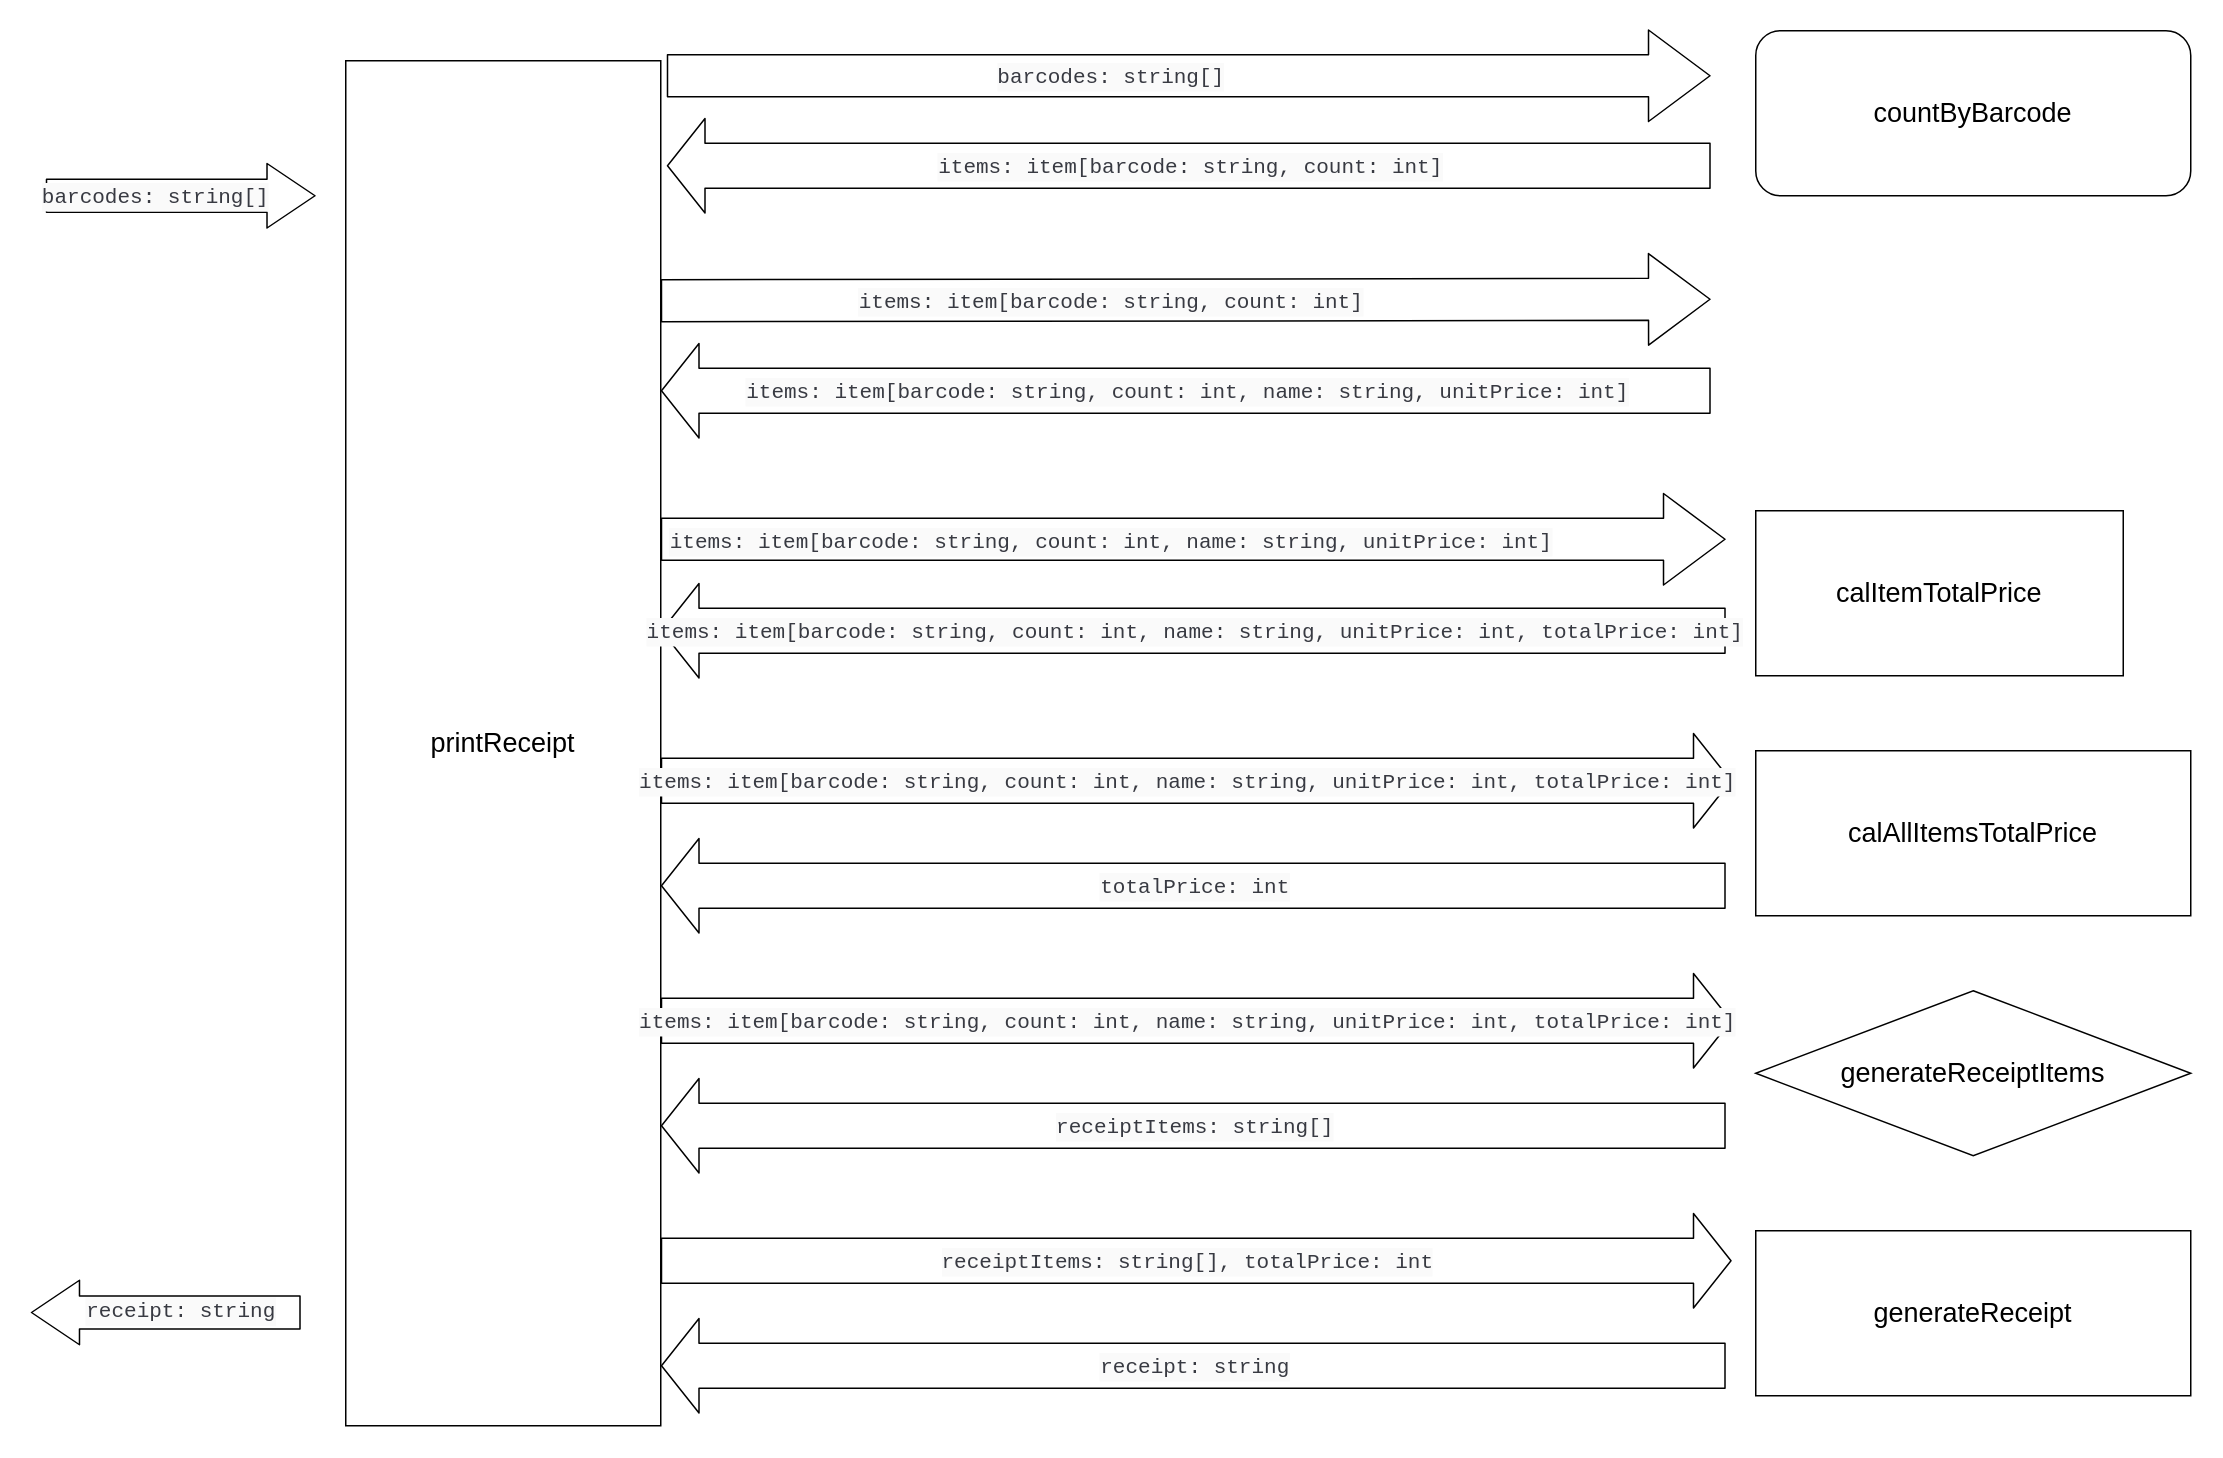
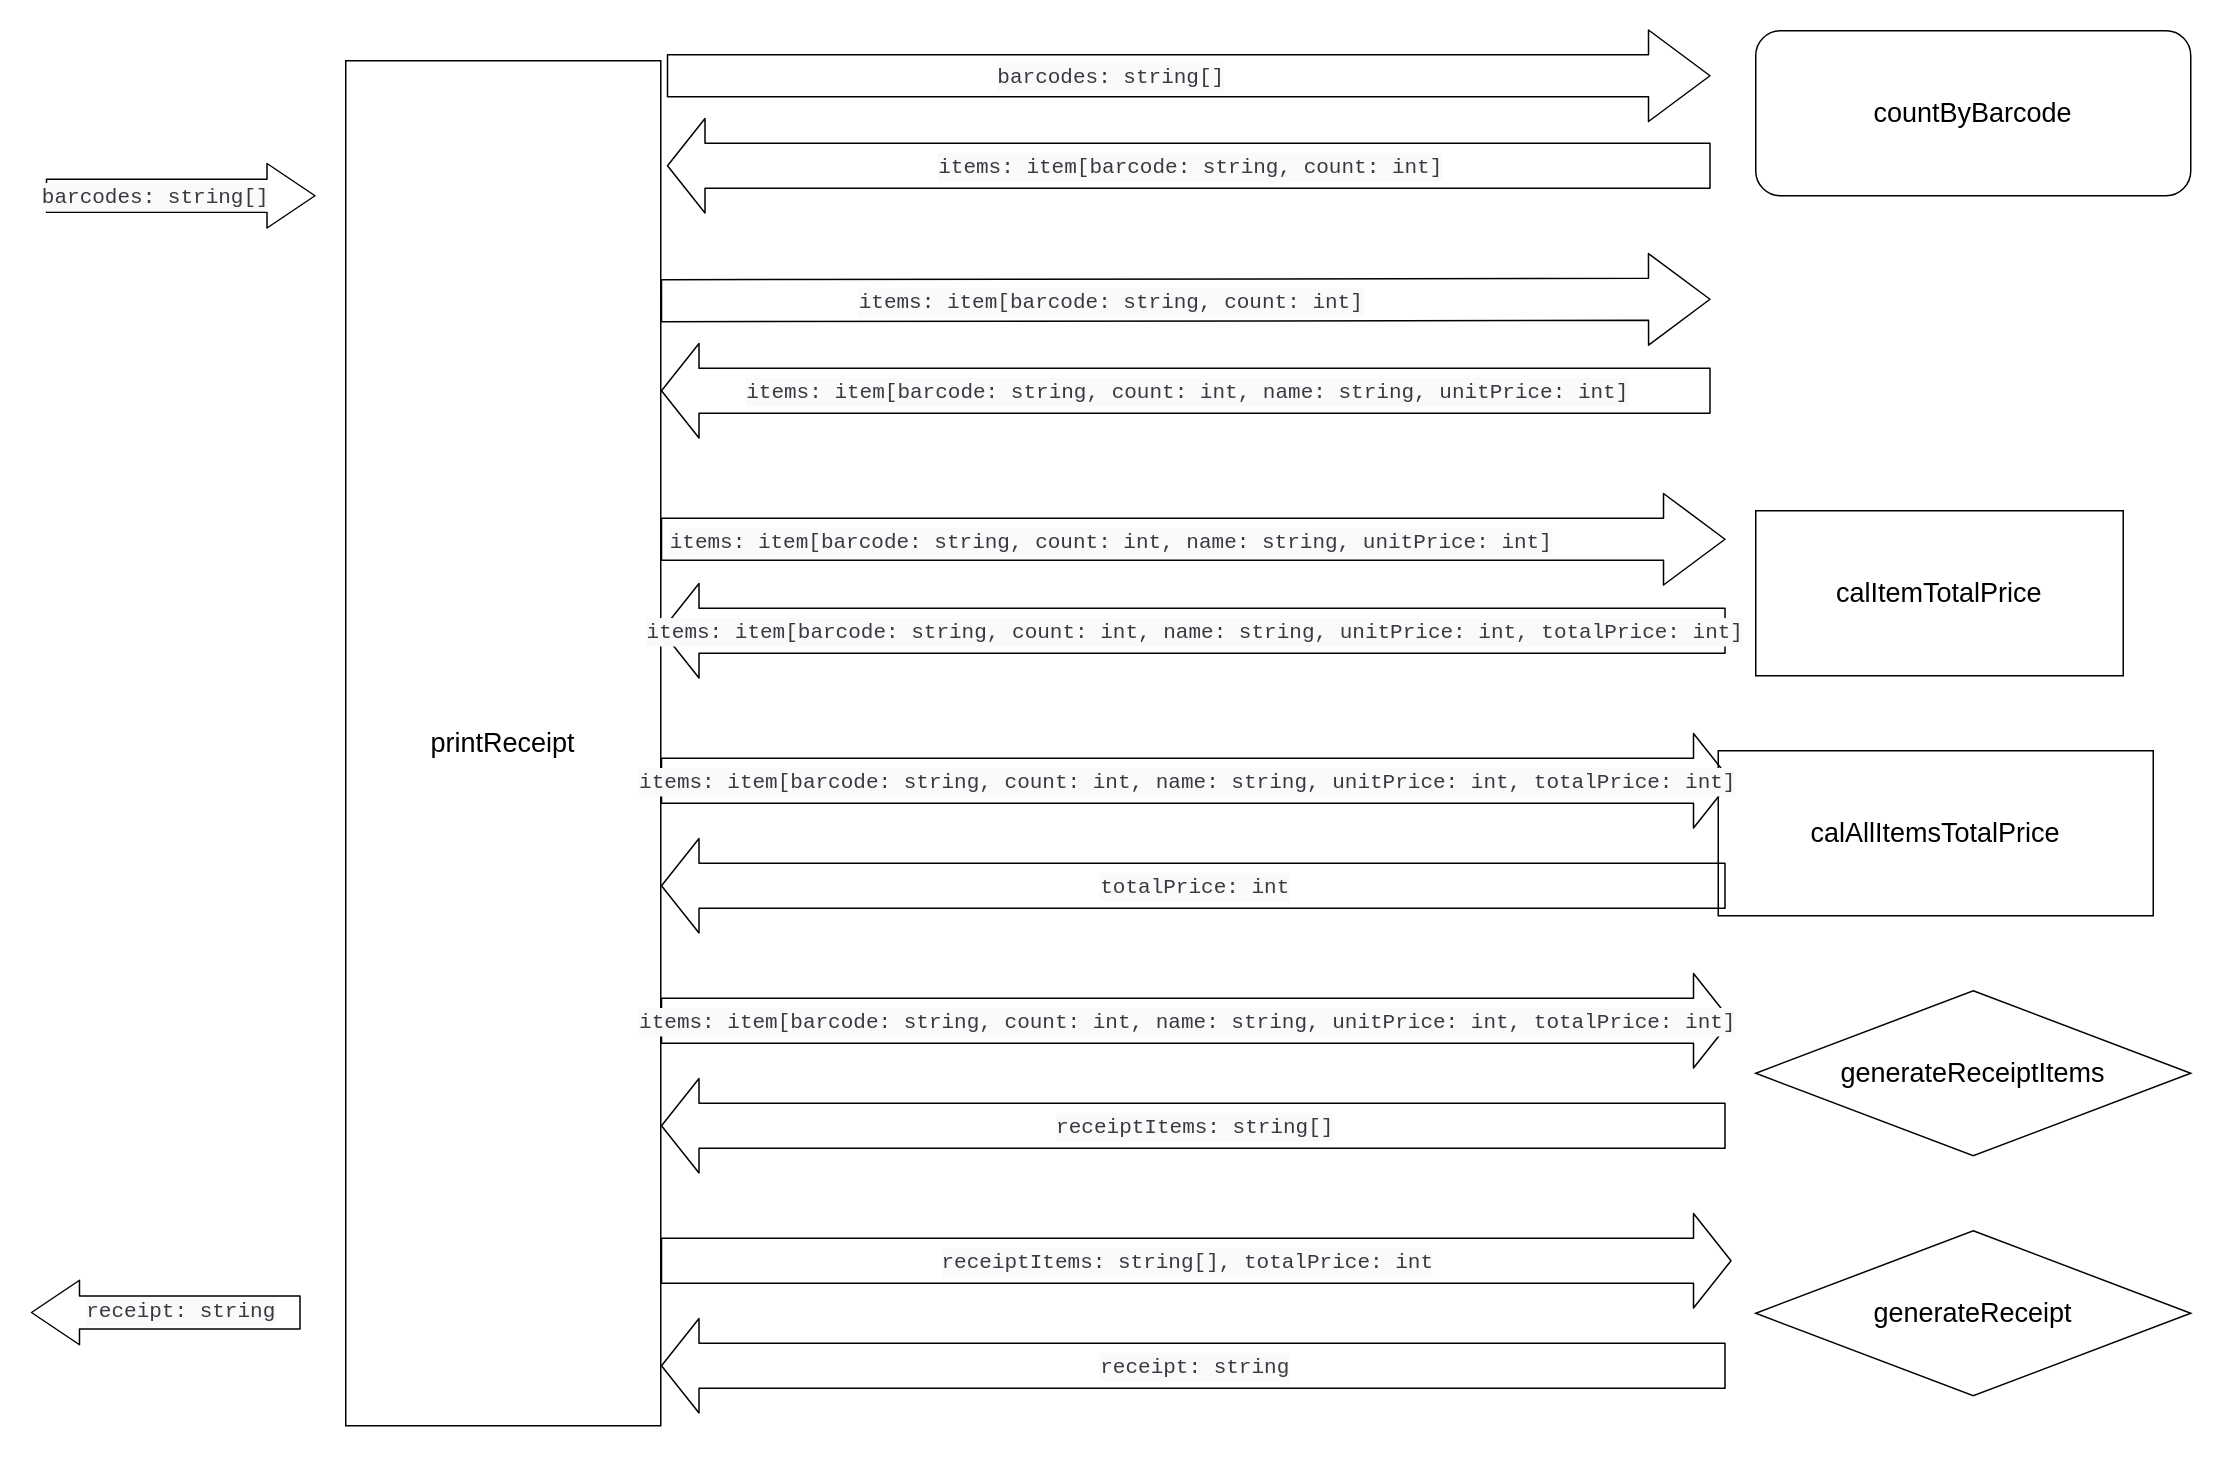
(1973, 833) -> (1936, 833)
(1973, 1313) -> (1973, 1313)
